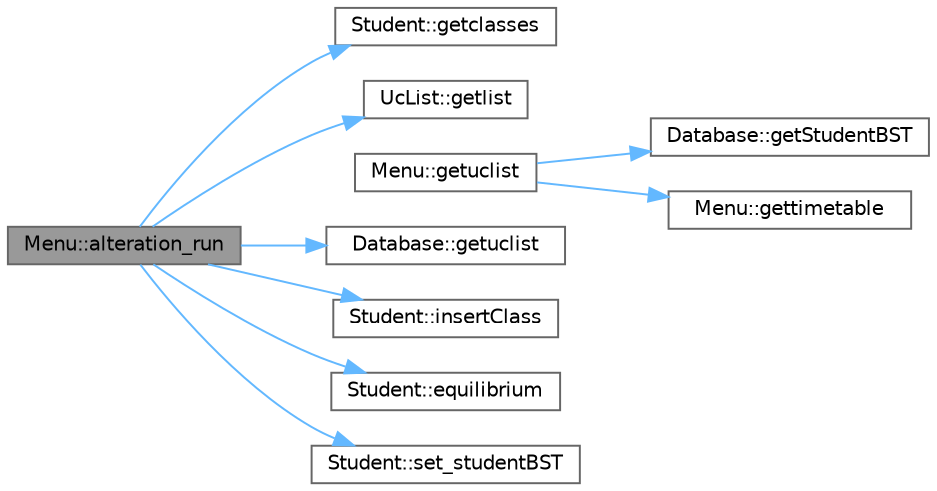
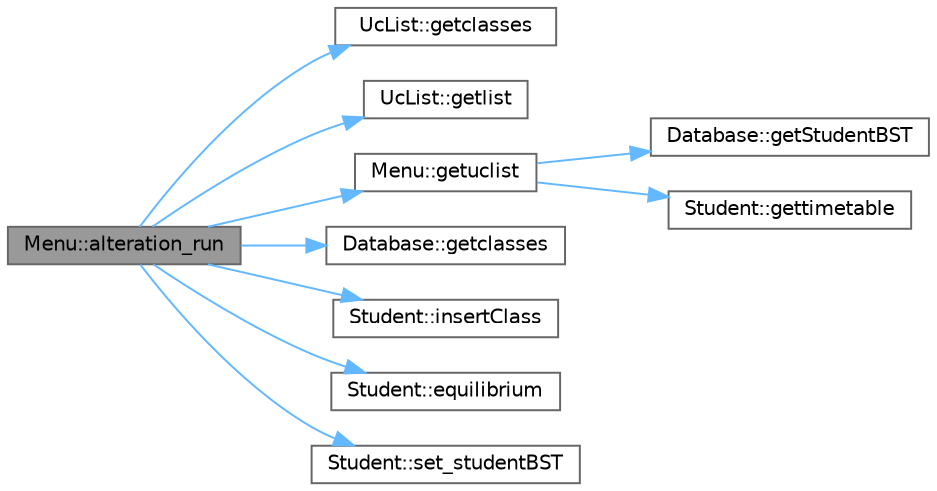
(446, 27) -> (446, 27)
(790, 210) -> (790, 210)
none -> (275, 211)
(446, 246) -> (446, 246)
